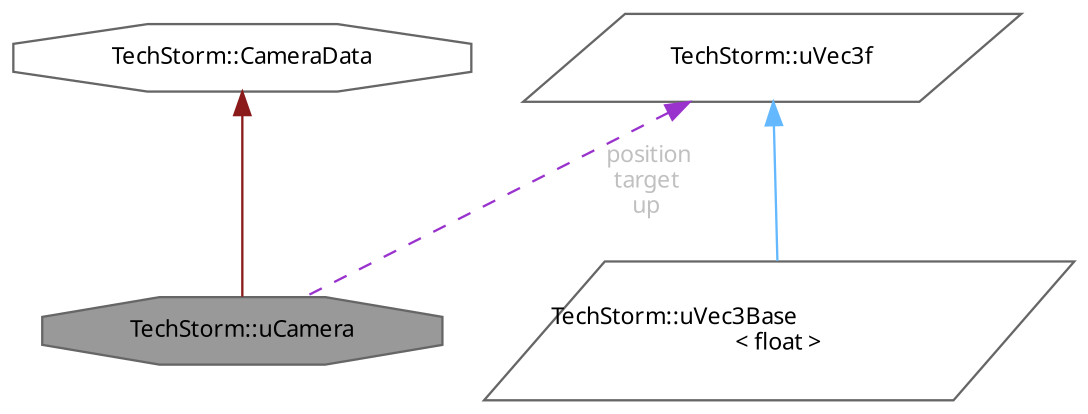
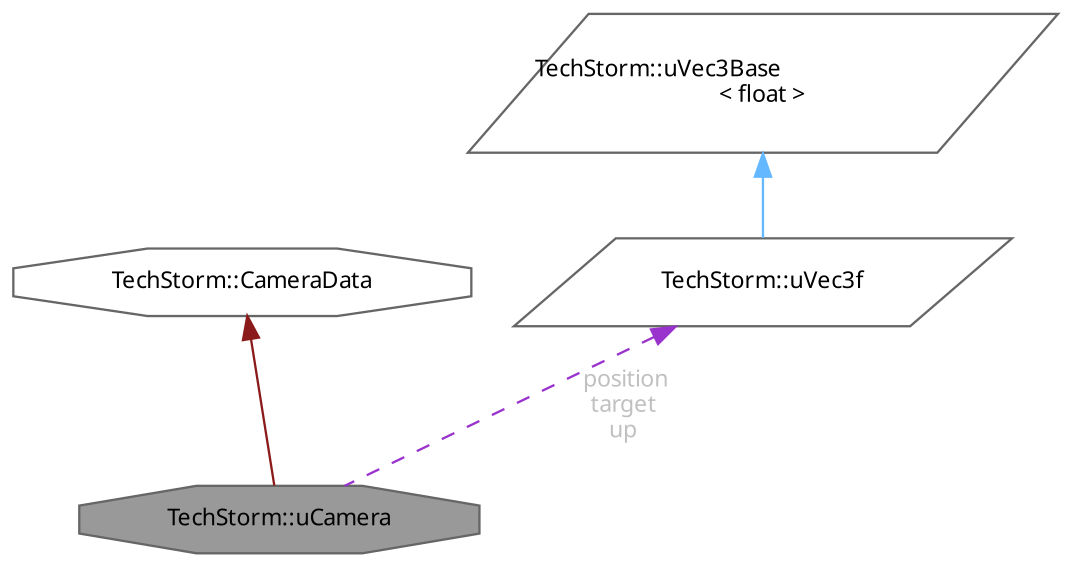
(776, 193) -> (763, 207)
